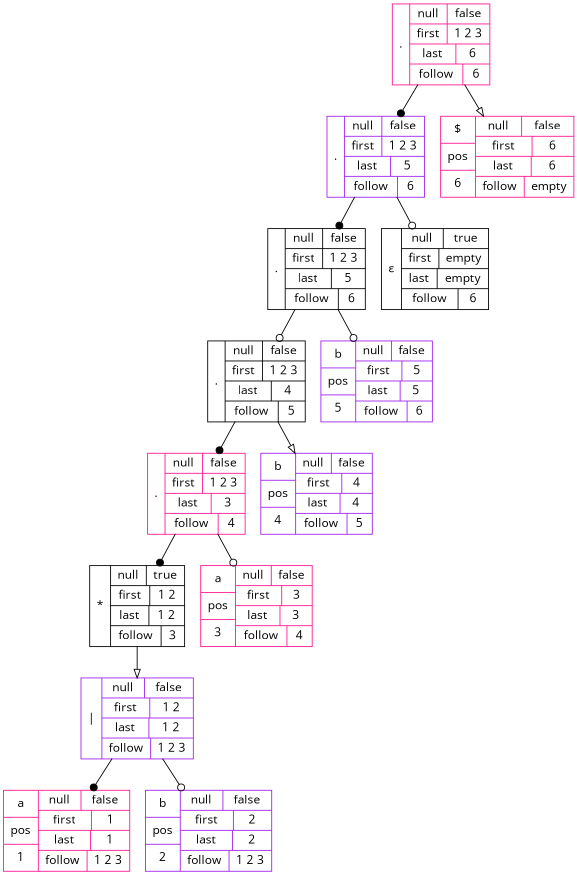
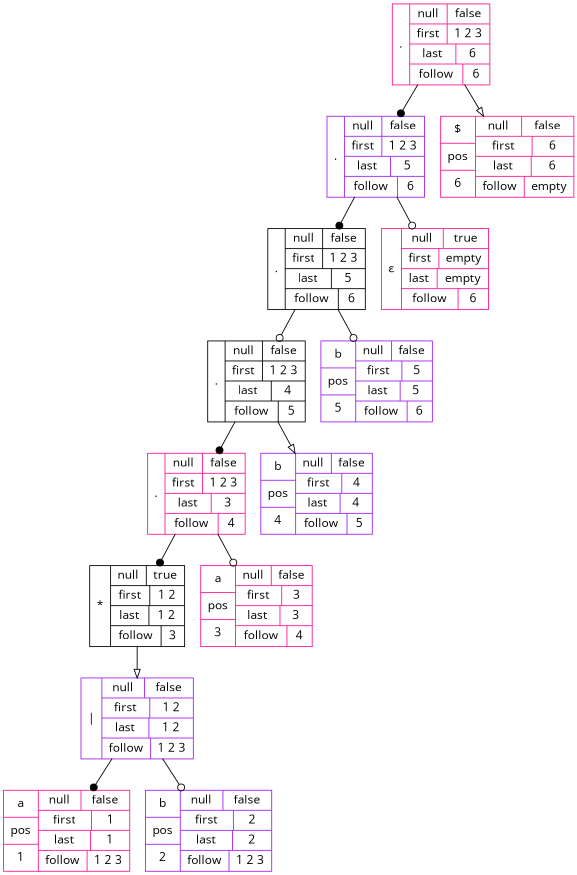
(435, 269) -> (435, 269)
